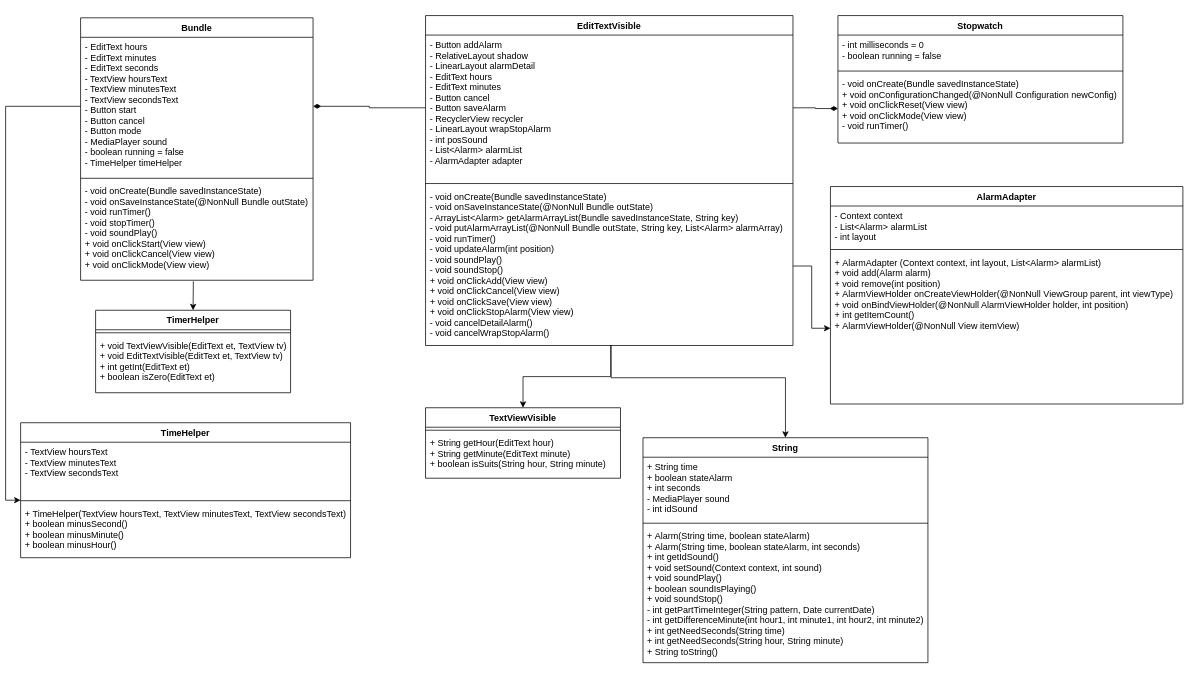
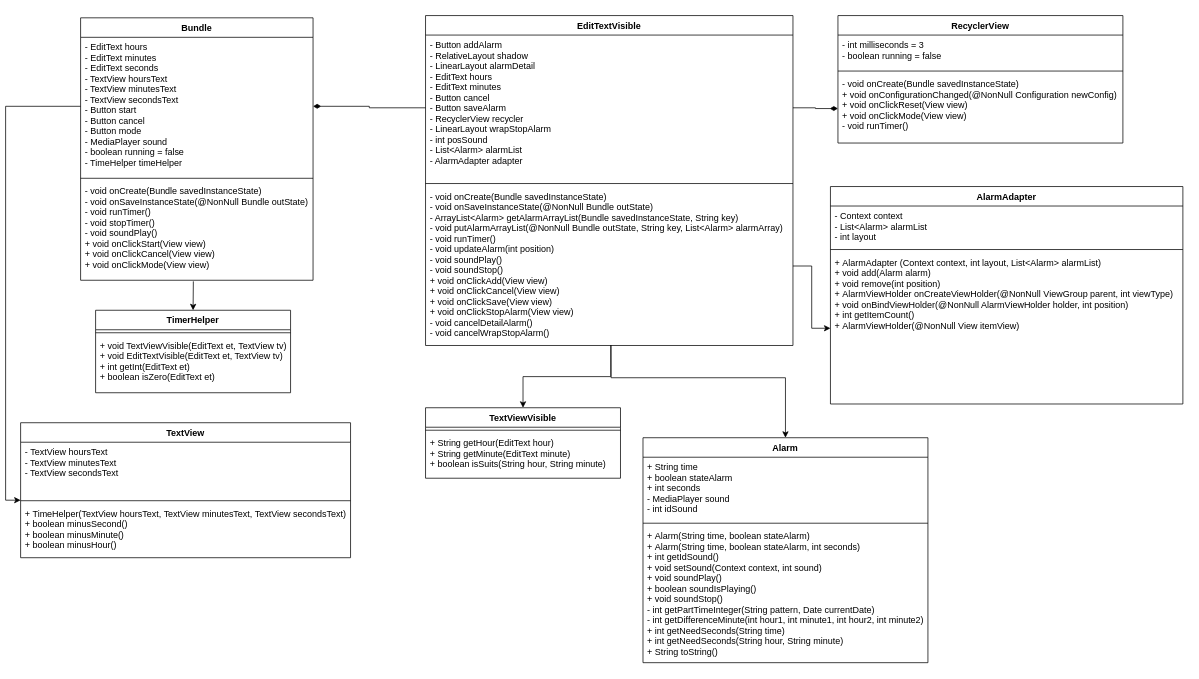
(980, 26) -> (980, 26)
(888, 45) -> (888, 45)
(185, 433) -> (185, 433)
(785, 448) -> (785, 448)
